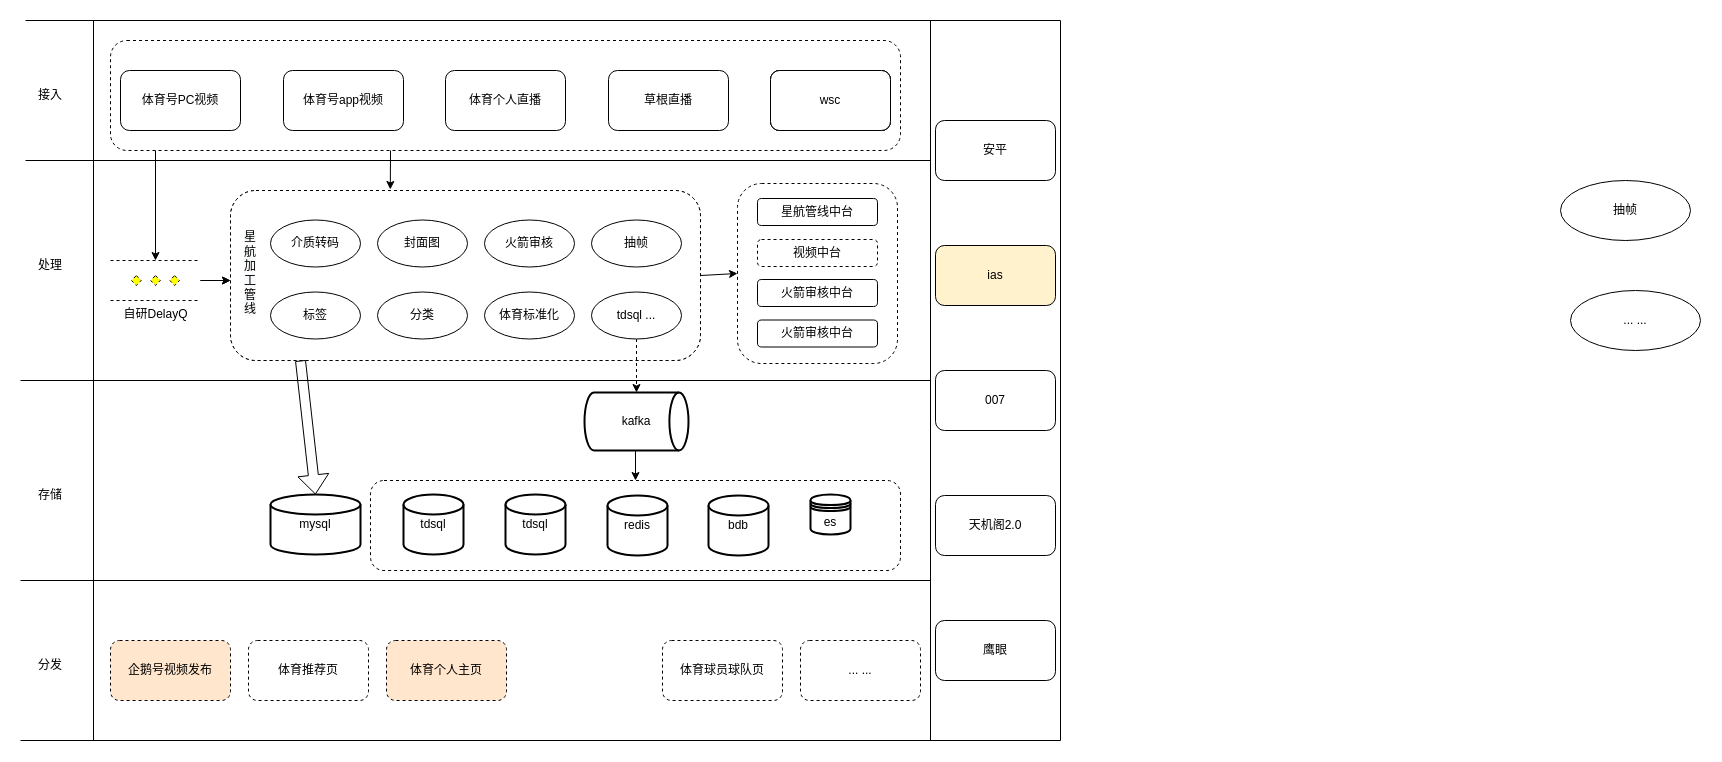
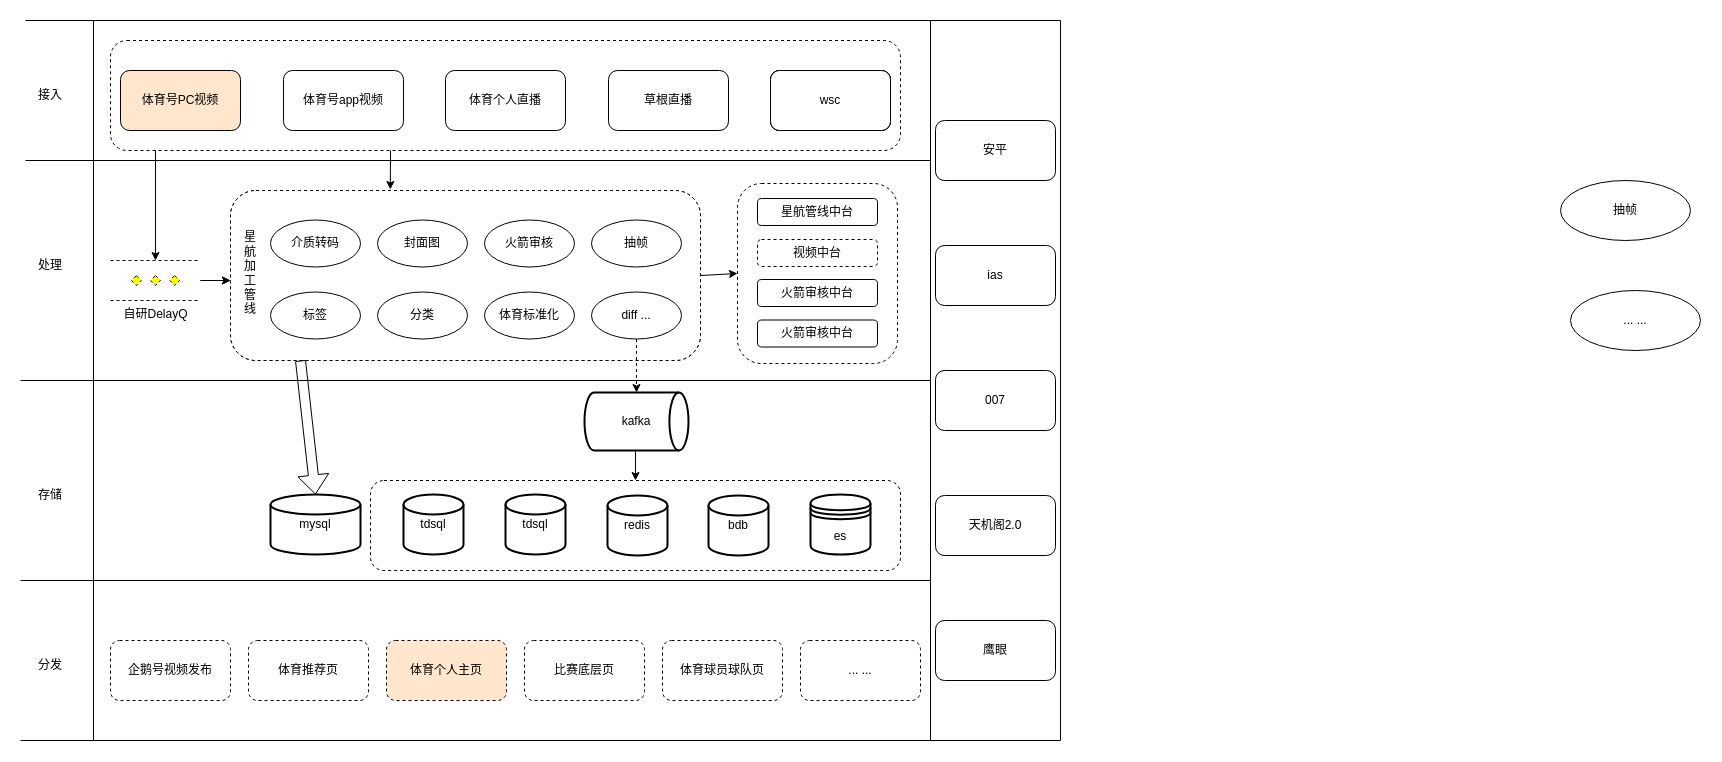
(181, 101) -> (181, 101)
(996, 276) -> (996, 276)
(637, 316) -> (637, 316)
(831, 515) -> (841, 525)
(171, 671) -> (171, 671)
none -> (585, 671)
